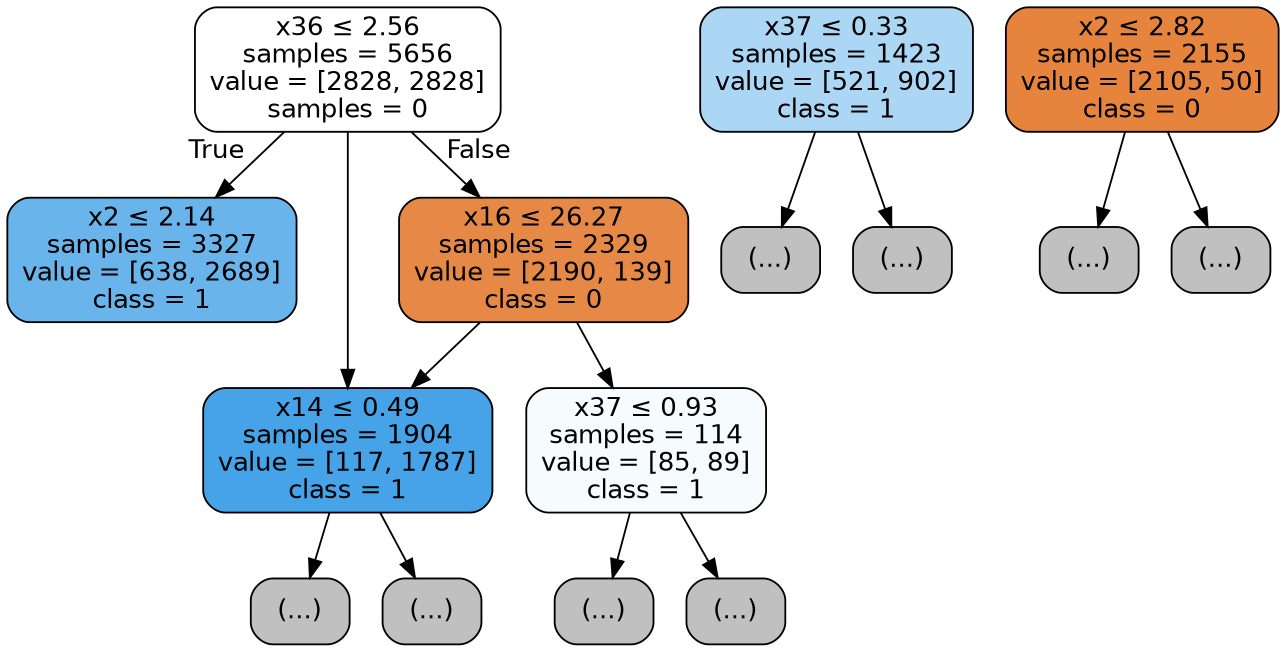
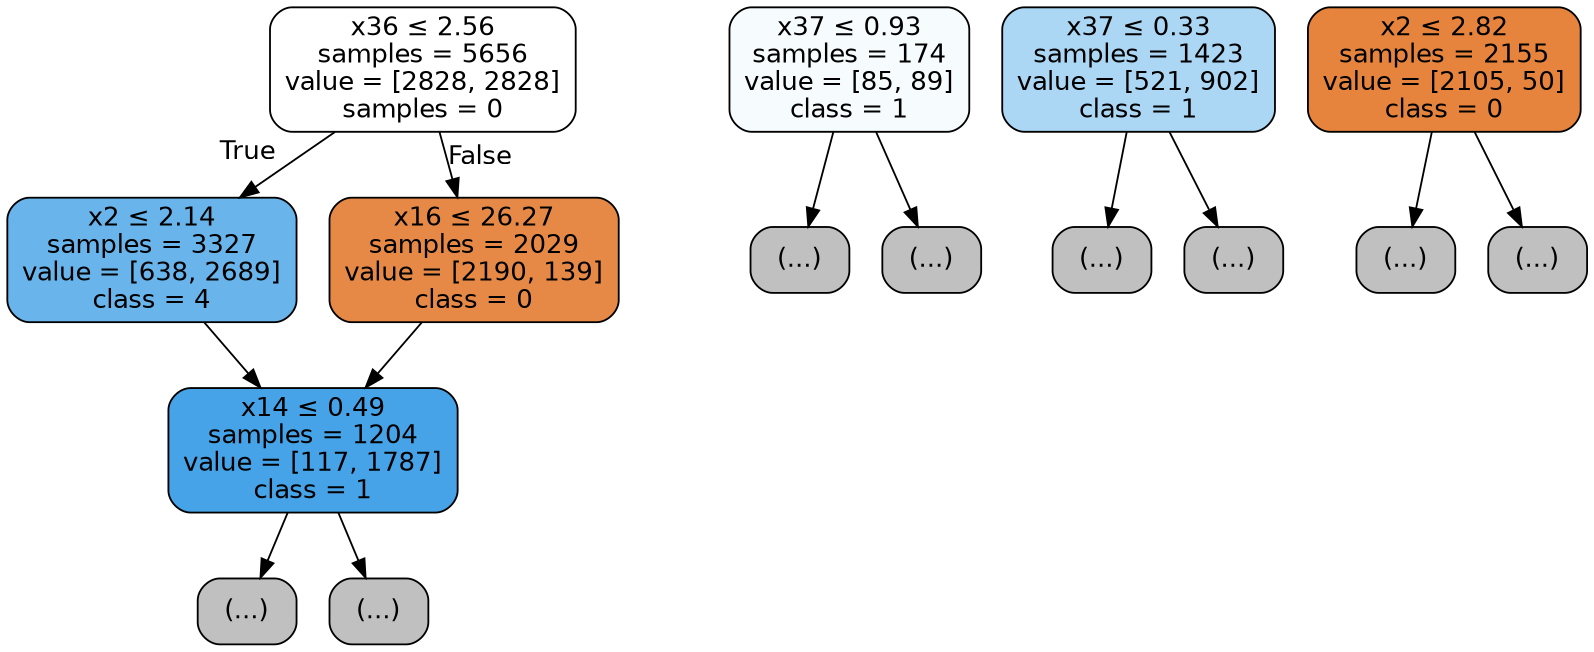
(544, 245) -> (474, 245)
(348, 250) -> (226, 348)
(152, 300) -> (152, 300)
(590, 347) -> none
(348, 436) -> (313, 436)
(646, 436) -> (849, 55)
